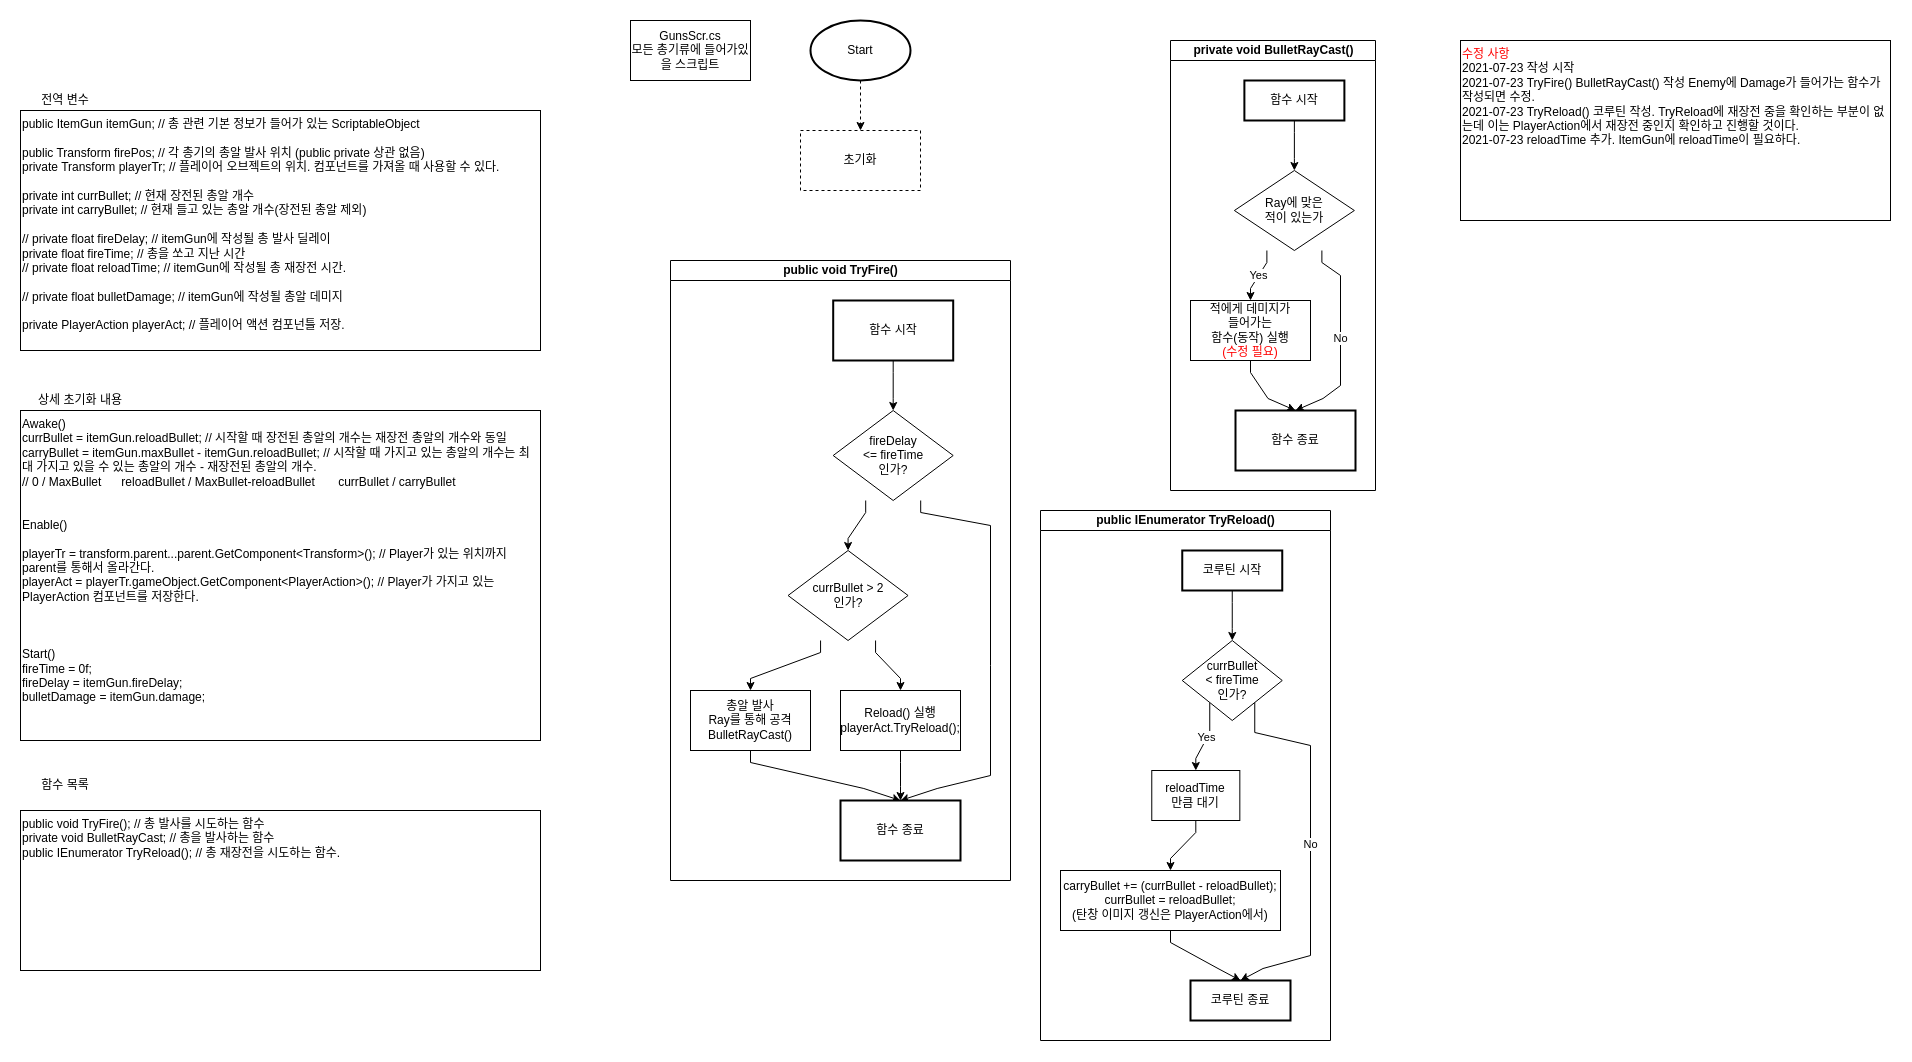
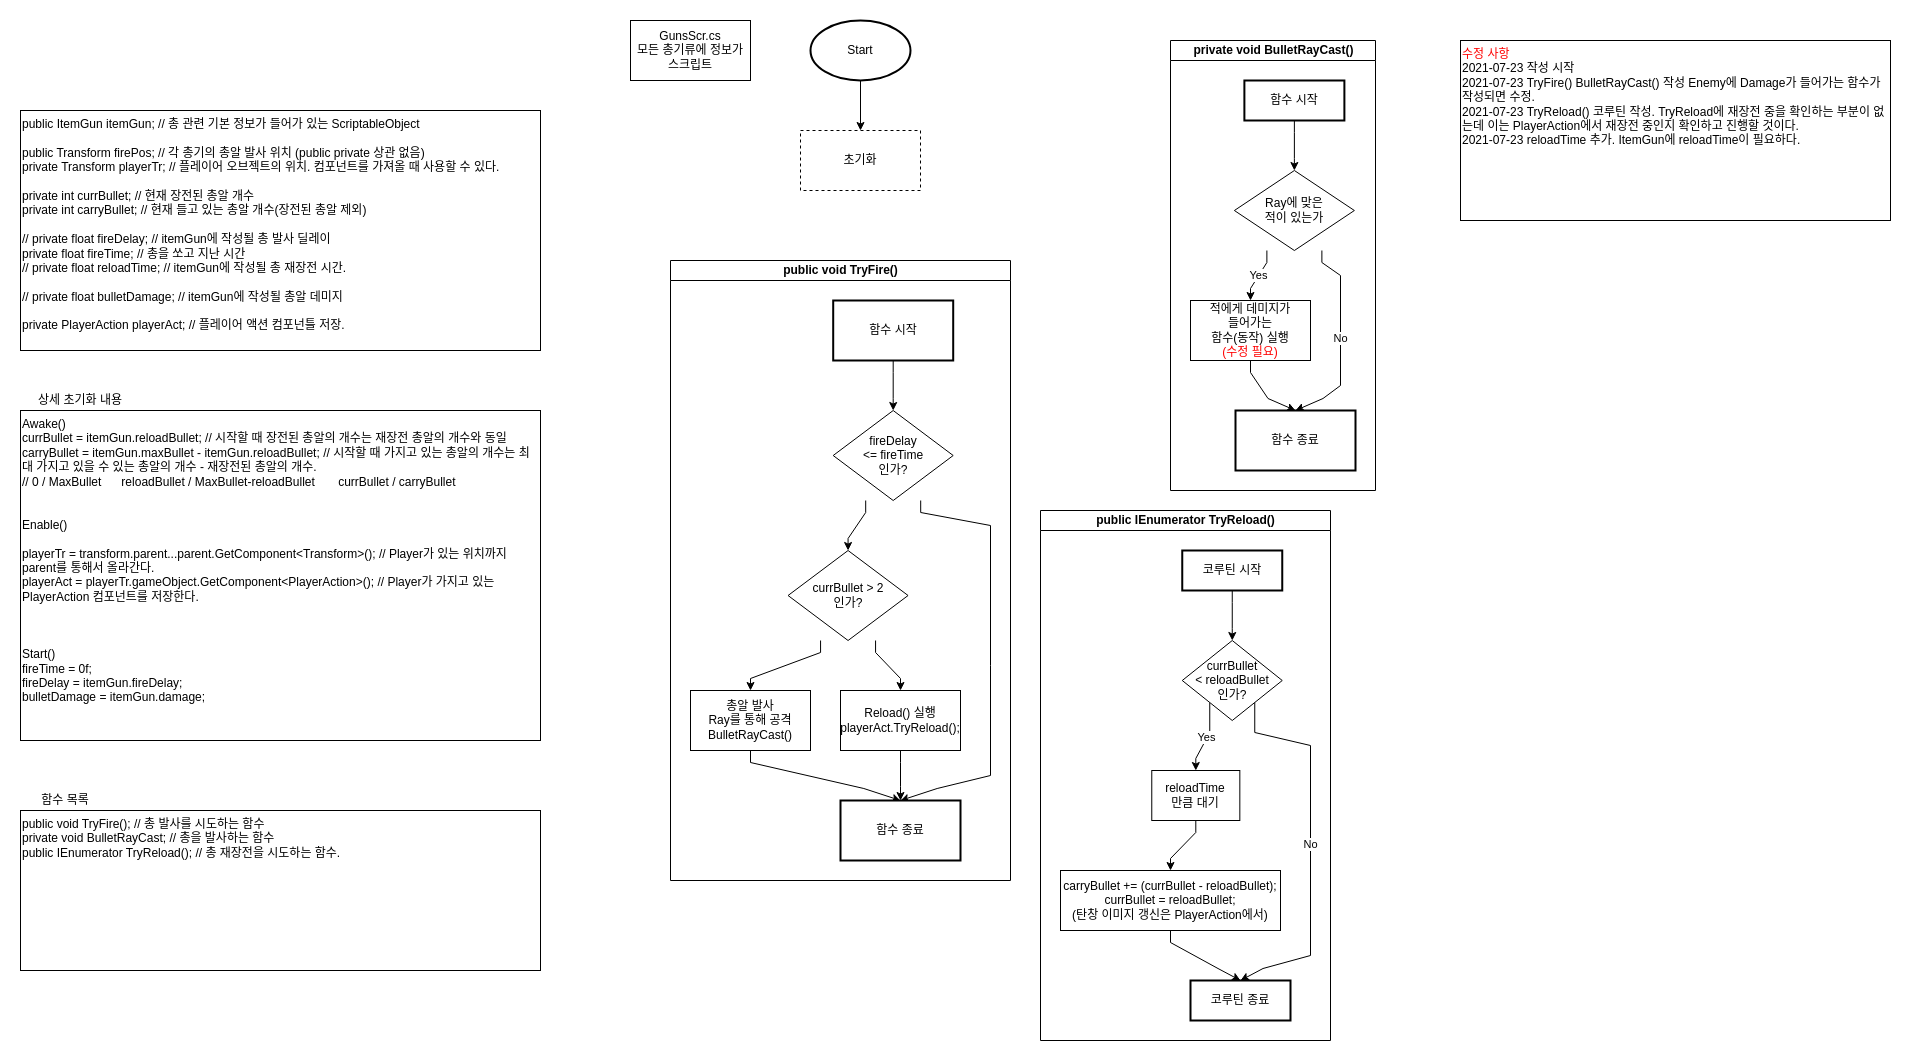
(691, 51) -> (691, 51)
(66, 101) -> none
(861, 103) -> (861, 103)
(1233, 681) -> (1233, 681)
(66, 786) -> (66, 801)
